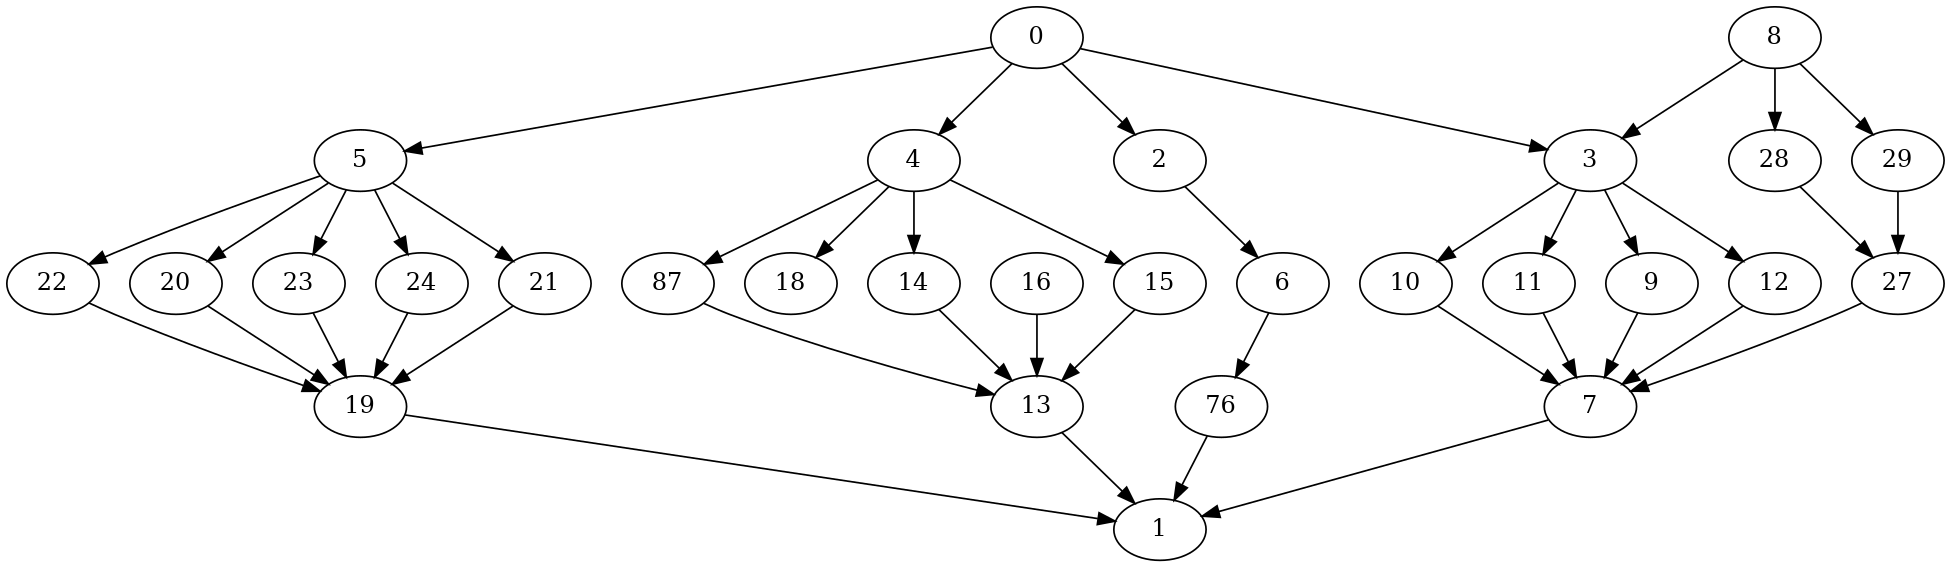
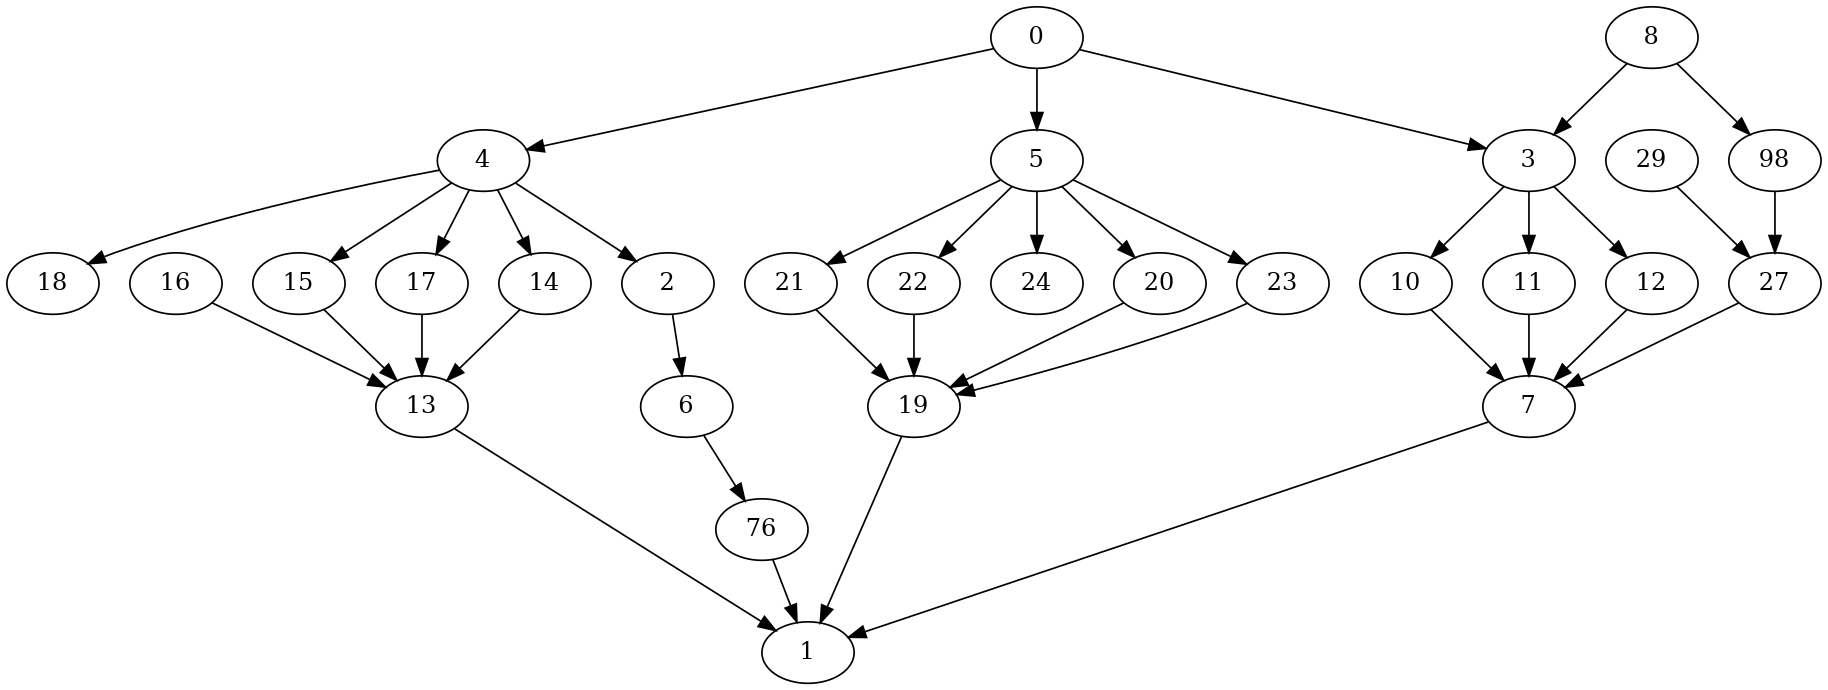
(1092, 93) -> (569, 218)
(1830, 93) -> none
(1775, 161) -> (1775, 161)
(668, 284) -> (422, 284)
(1652, 284) -> none
(395, 337) -> none
